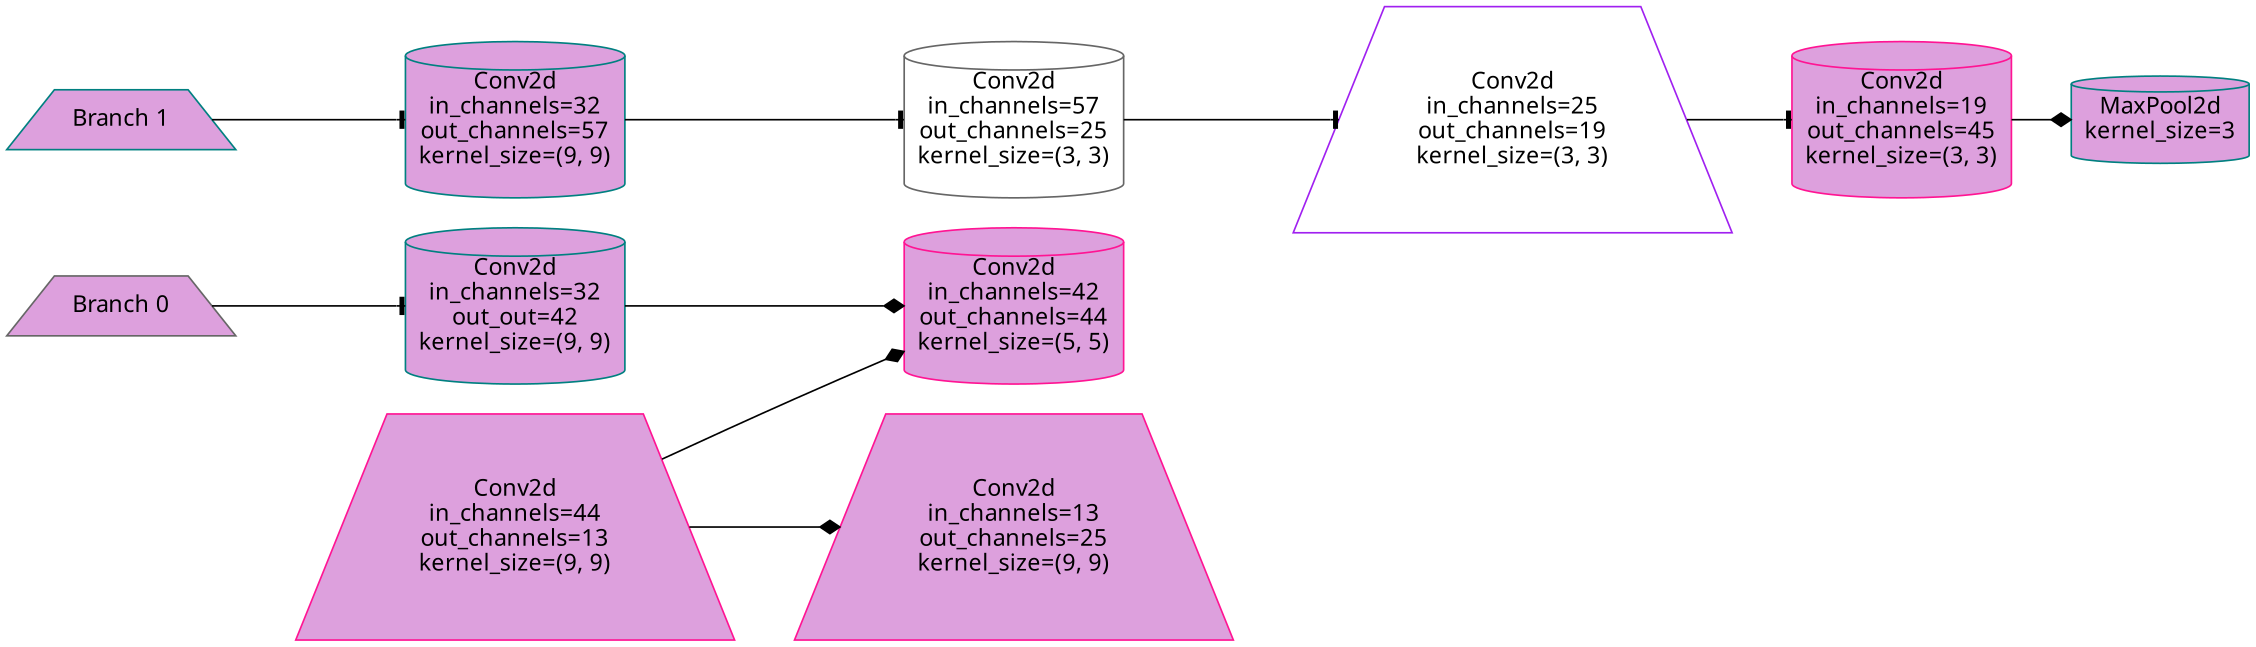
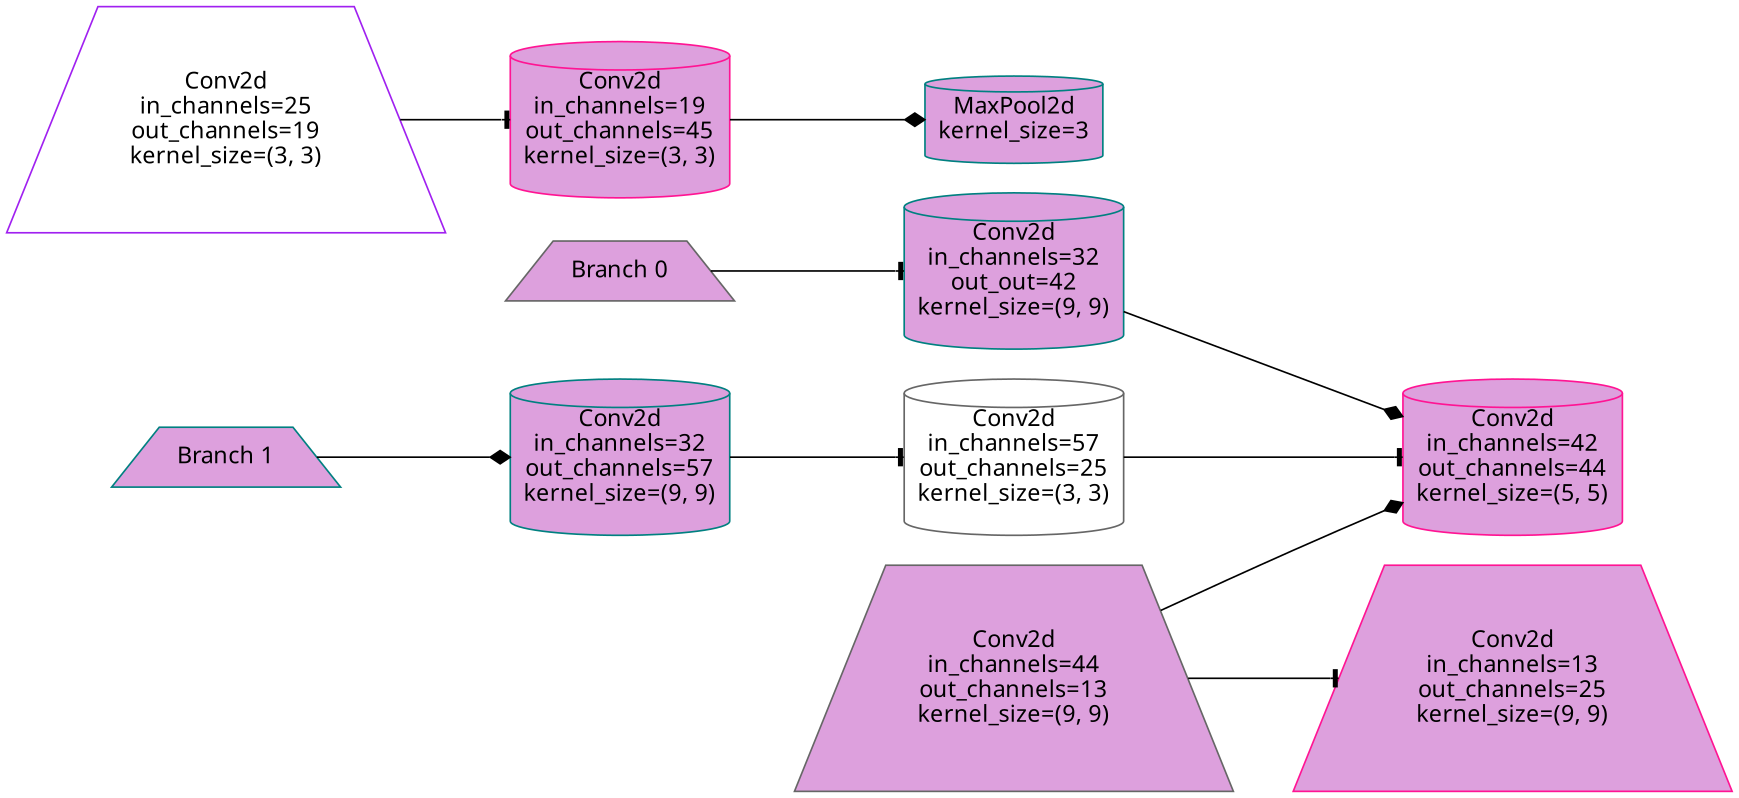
(304, 120) -> (403, 457)
(1227, 120) -> (1259, 457)
(515, 527) -> (1014, 678)
(755, 527) -> (1259, 678)
